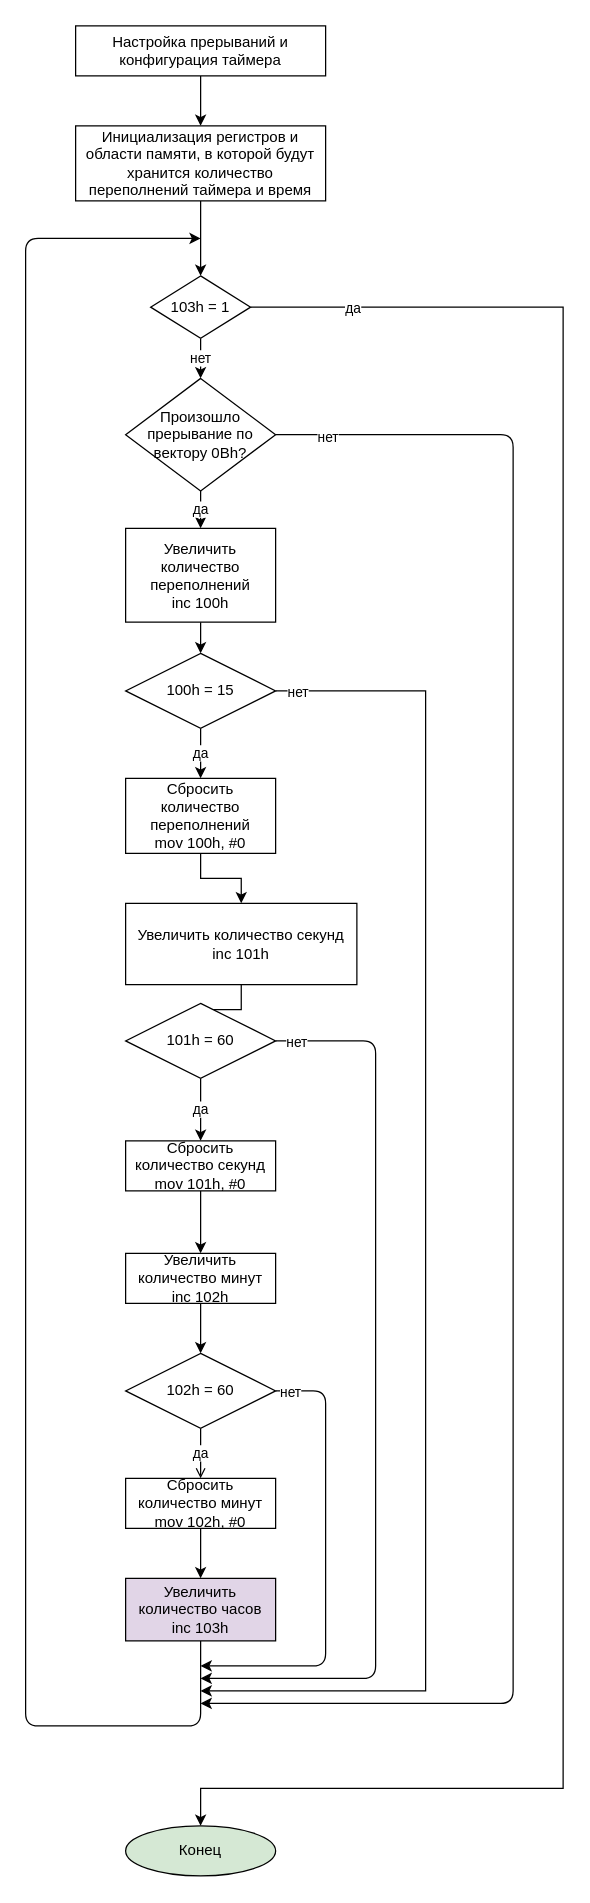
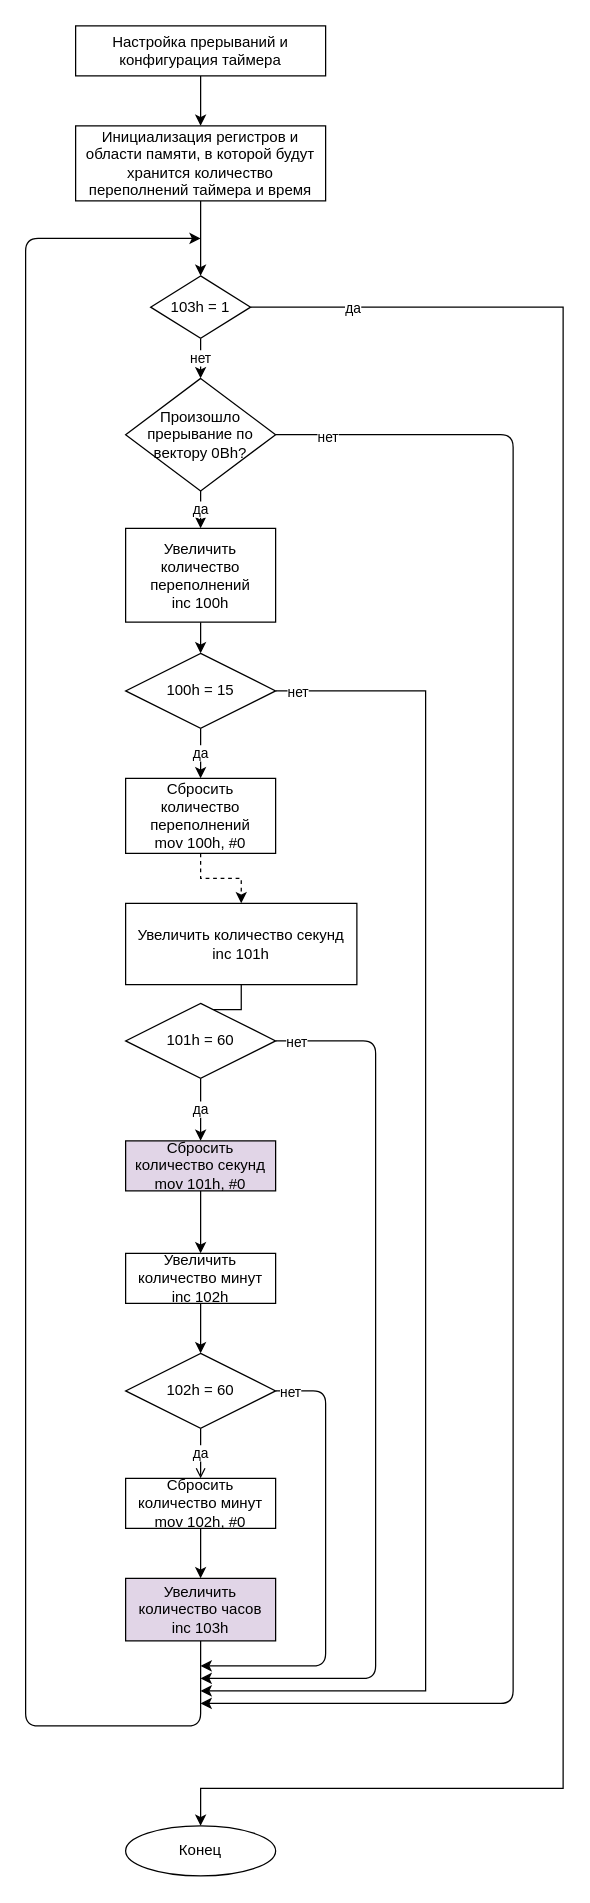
(218, 878) -> (218, 878)
(201, 1166) -> (201, 1166)
(201, 1851) -> (201, 1851)
